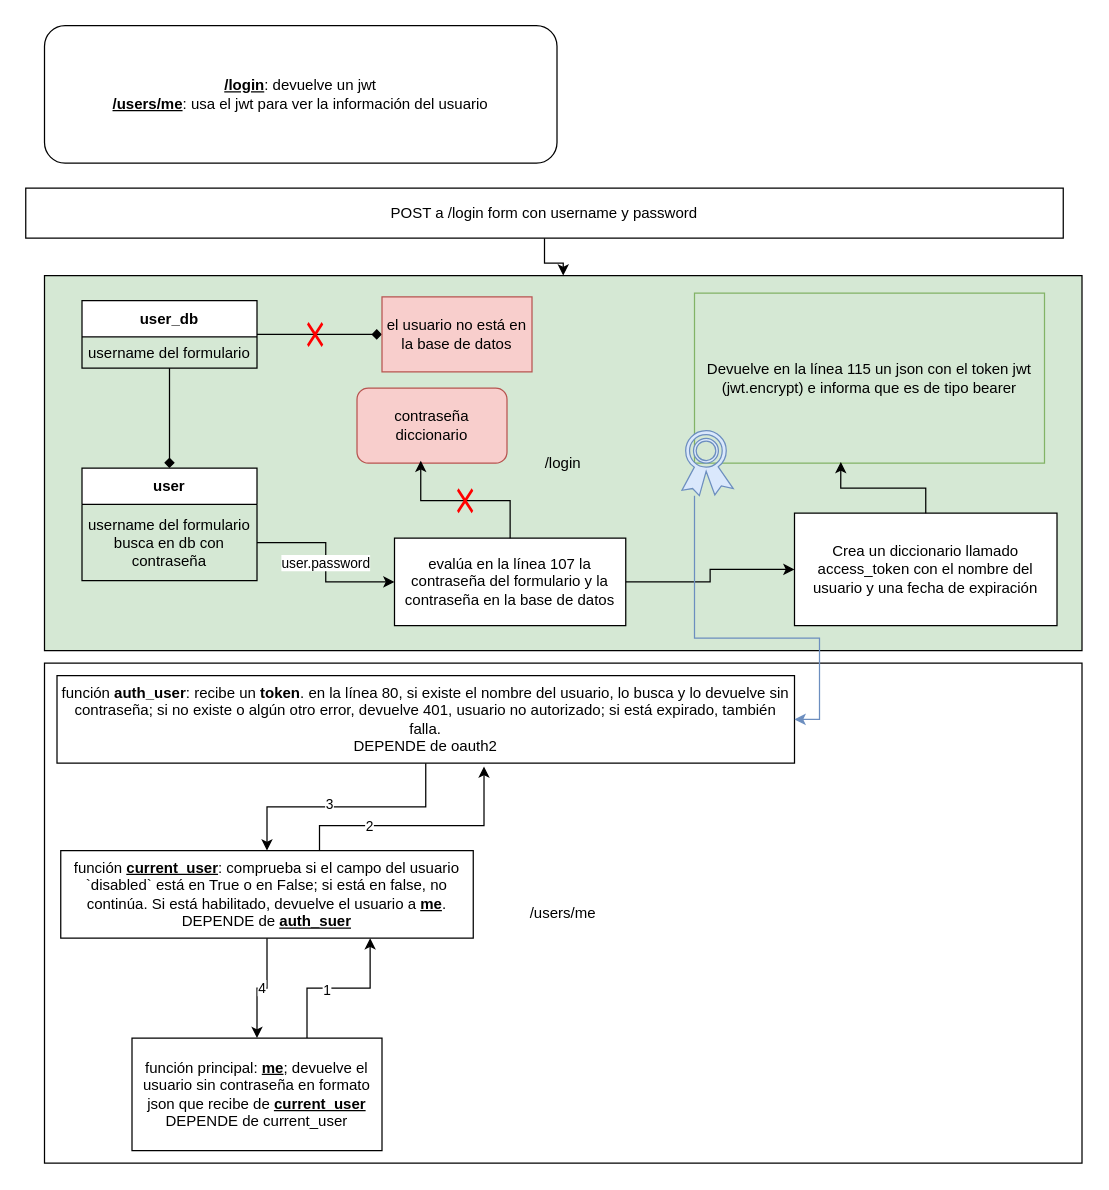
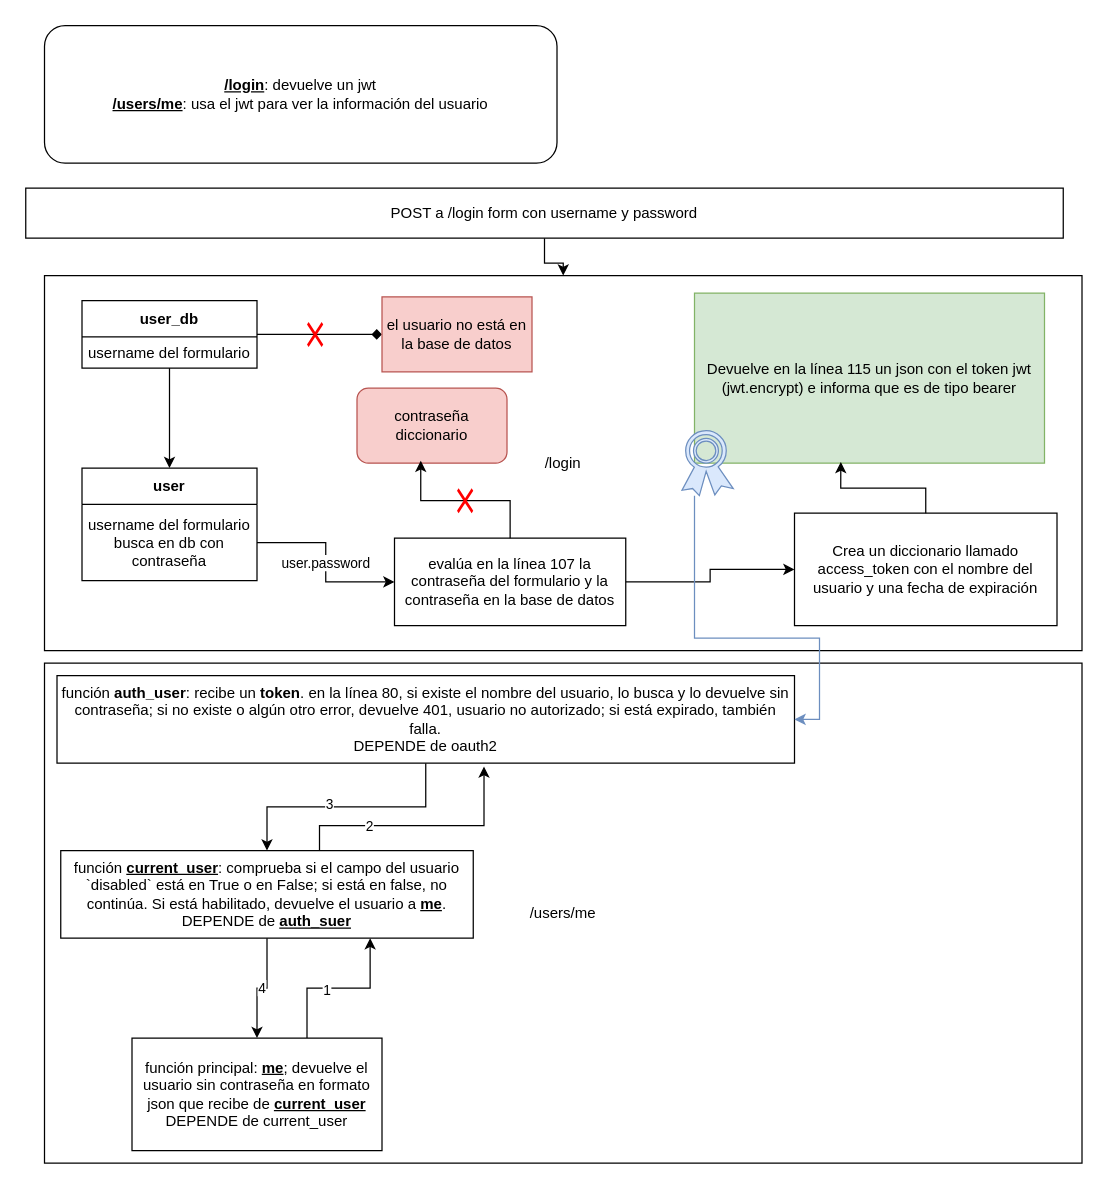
(169, 457) -> (169, 458)
(563, 463) -> (563, 463)
